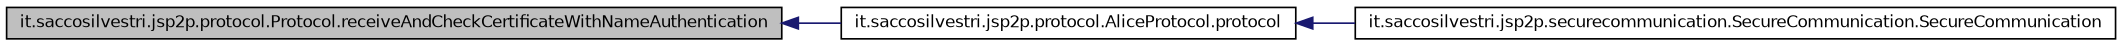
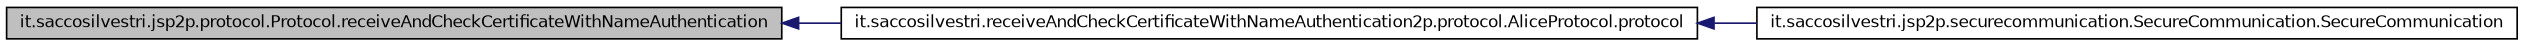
(1069, 23) -> (1269, 23)
